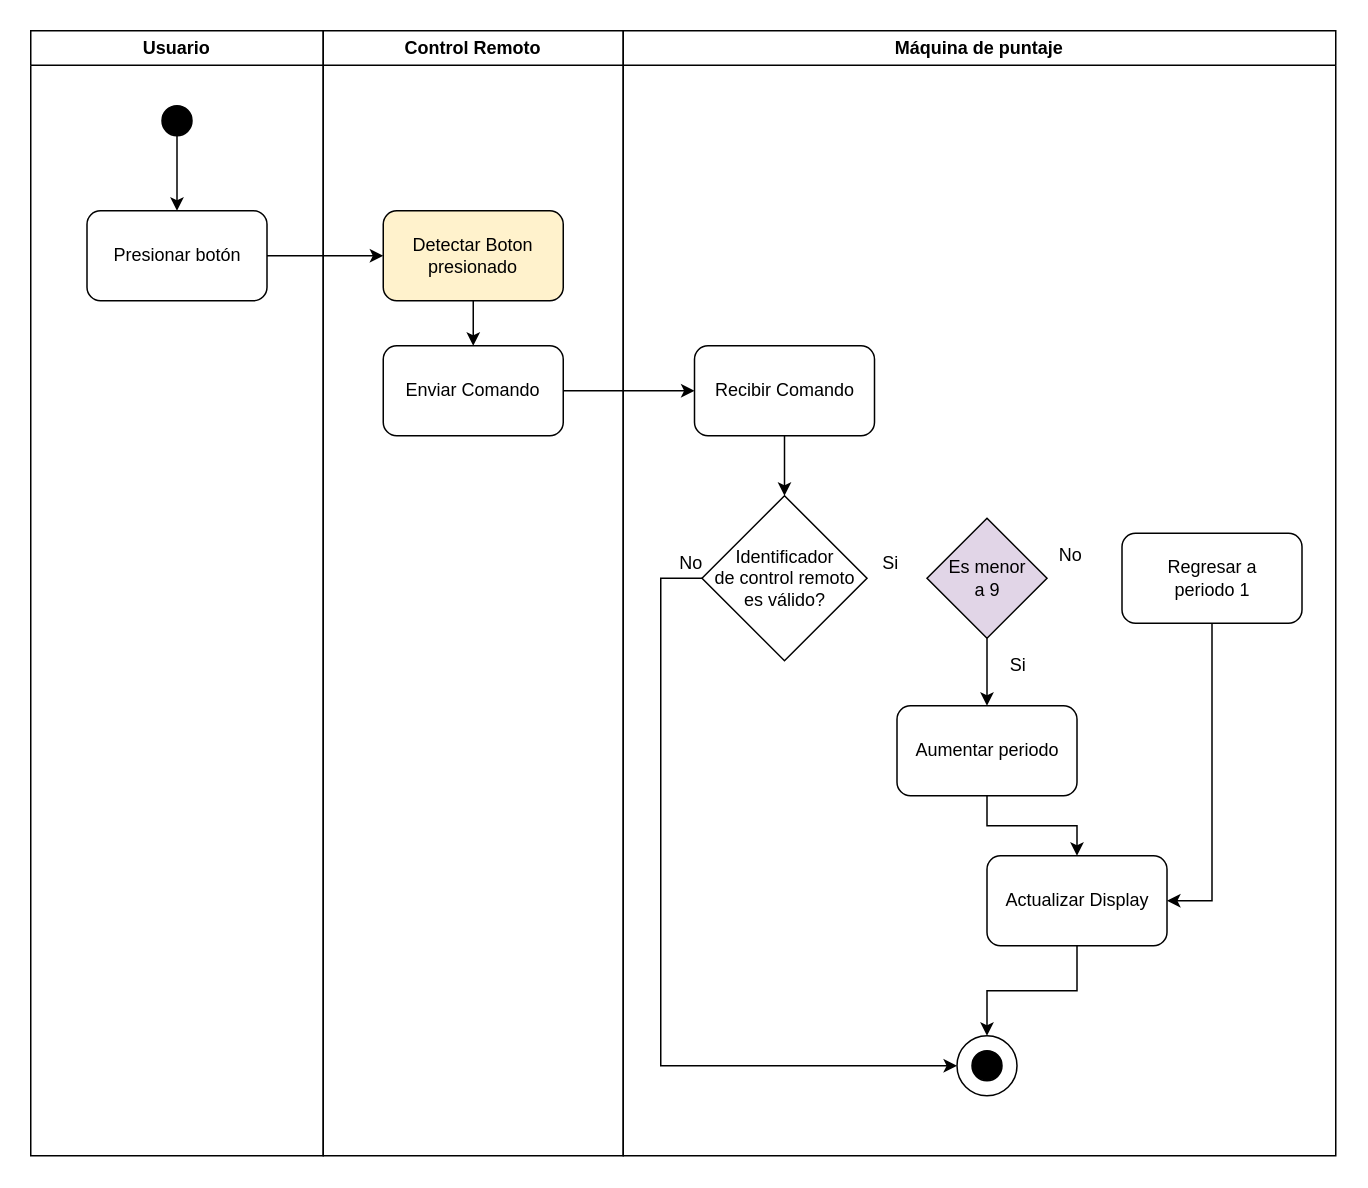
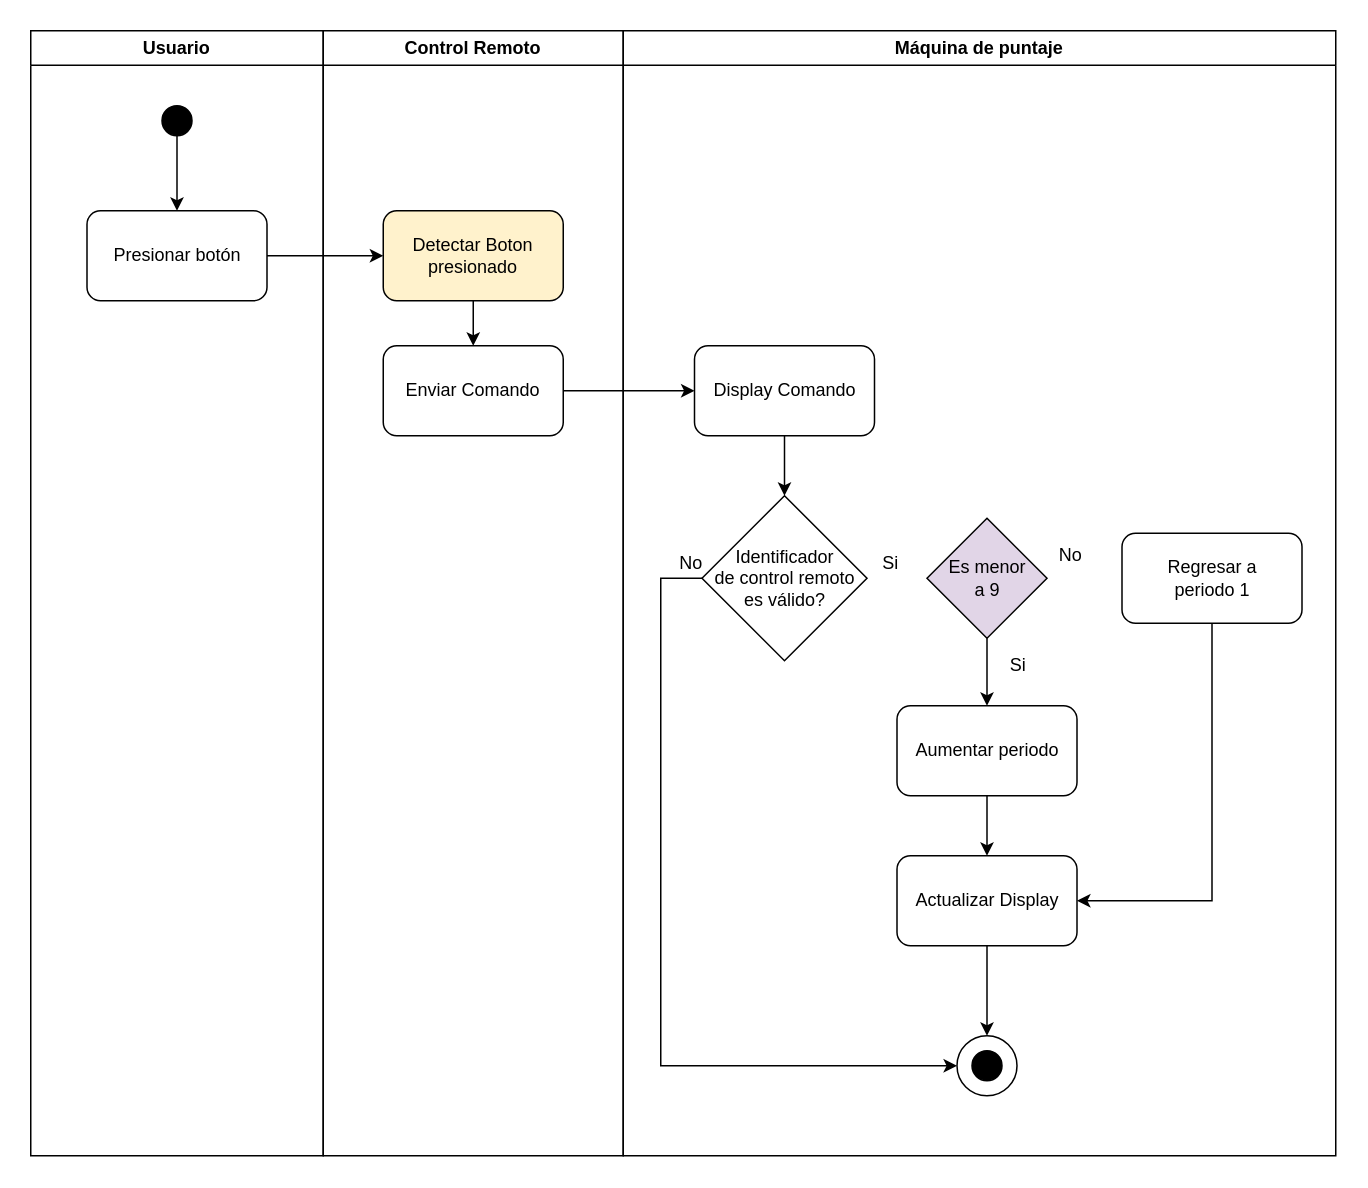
(785, 391) -> (785, 391)
(1077, 901) -> (987, 901)
